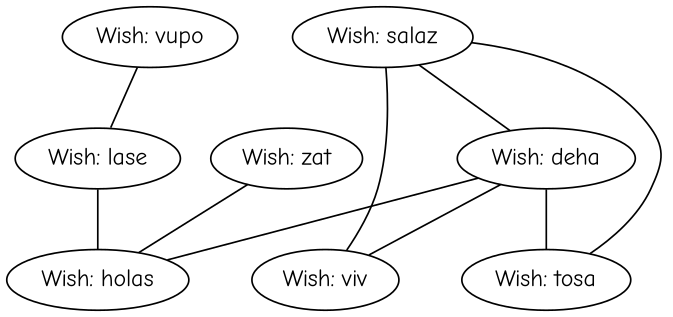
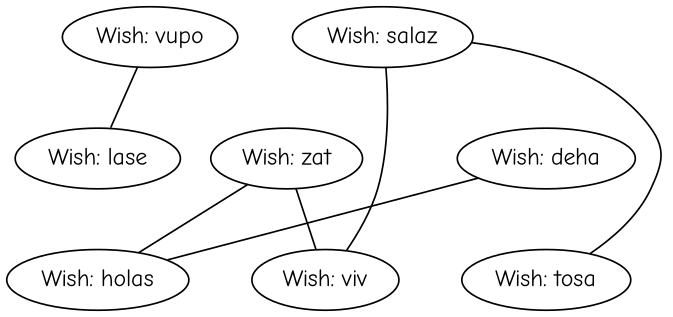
(465, 98) -> none
(98, 219) -> none
(546, 219) -> none
(435, 220) -> (304, 213)
